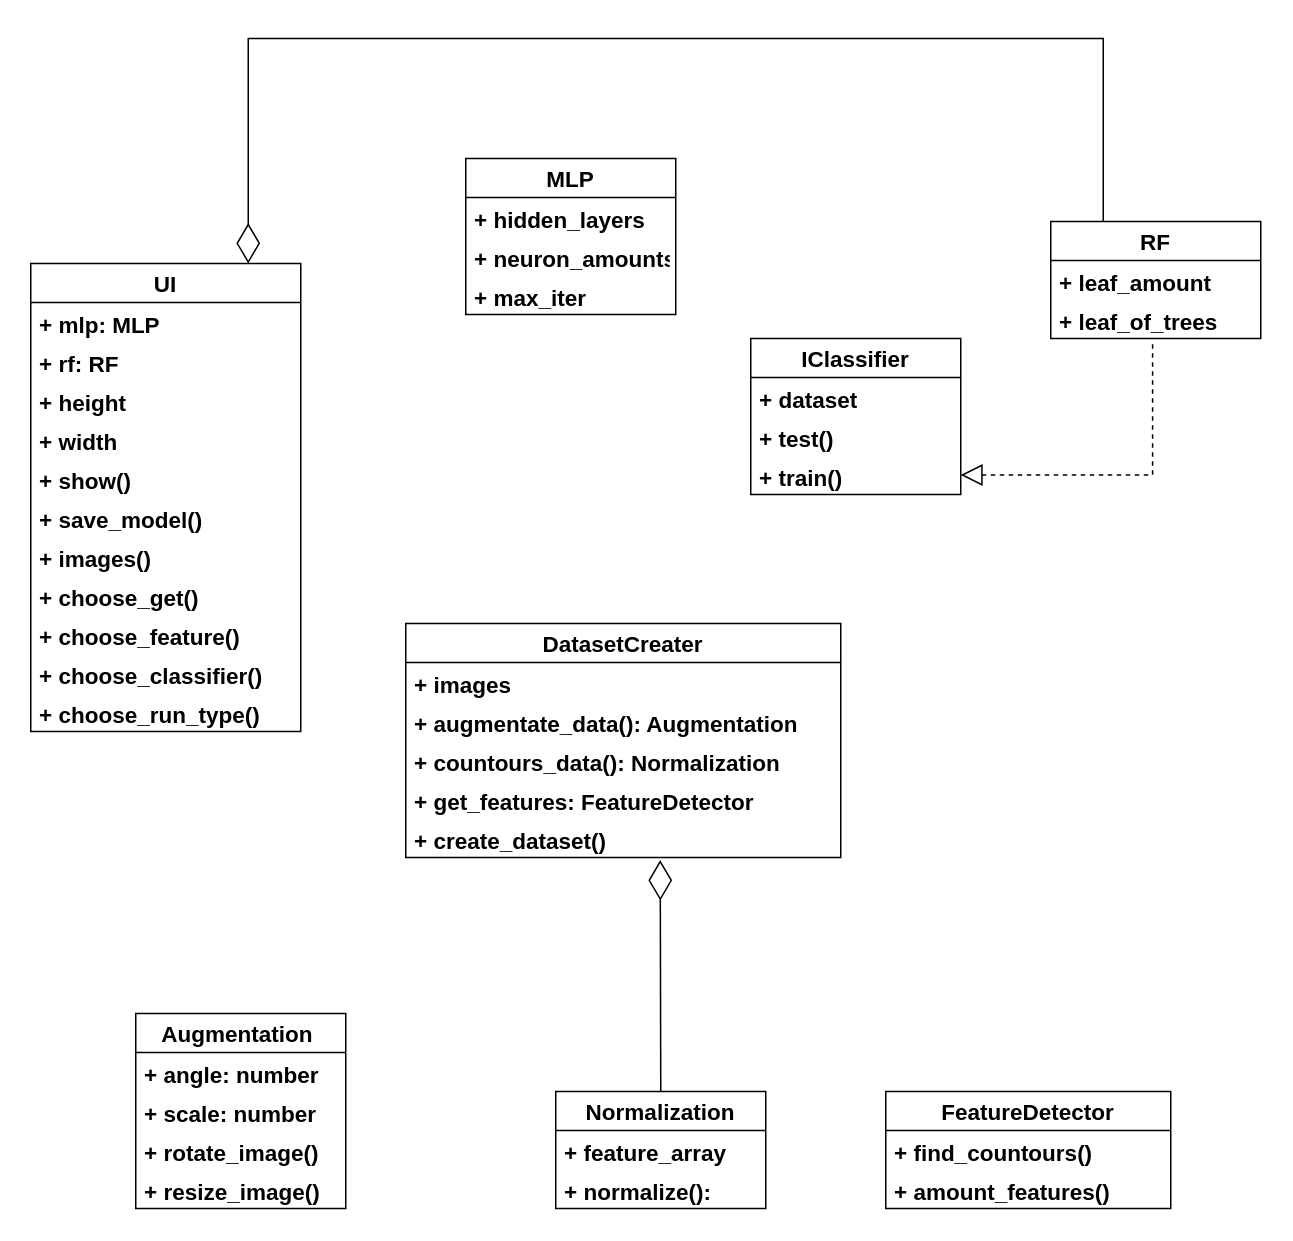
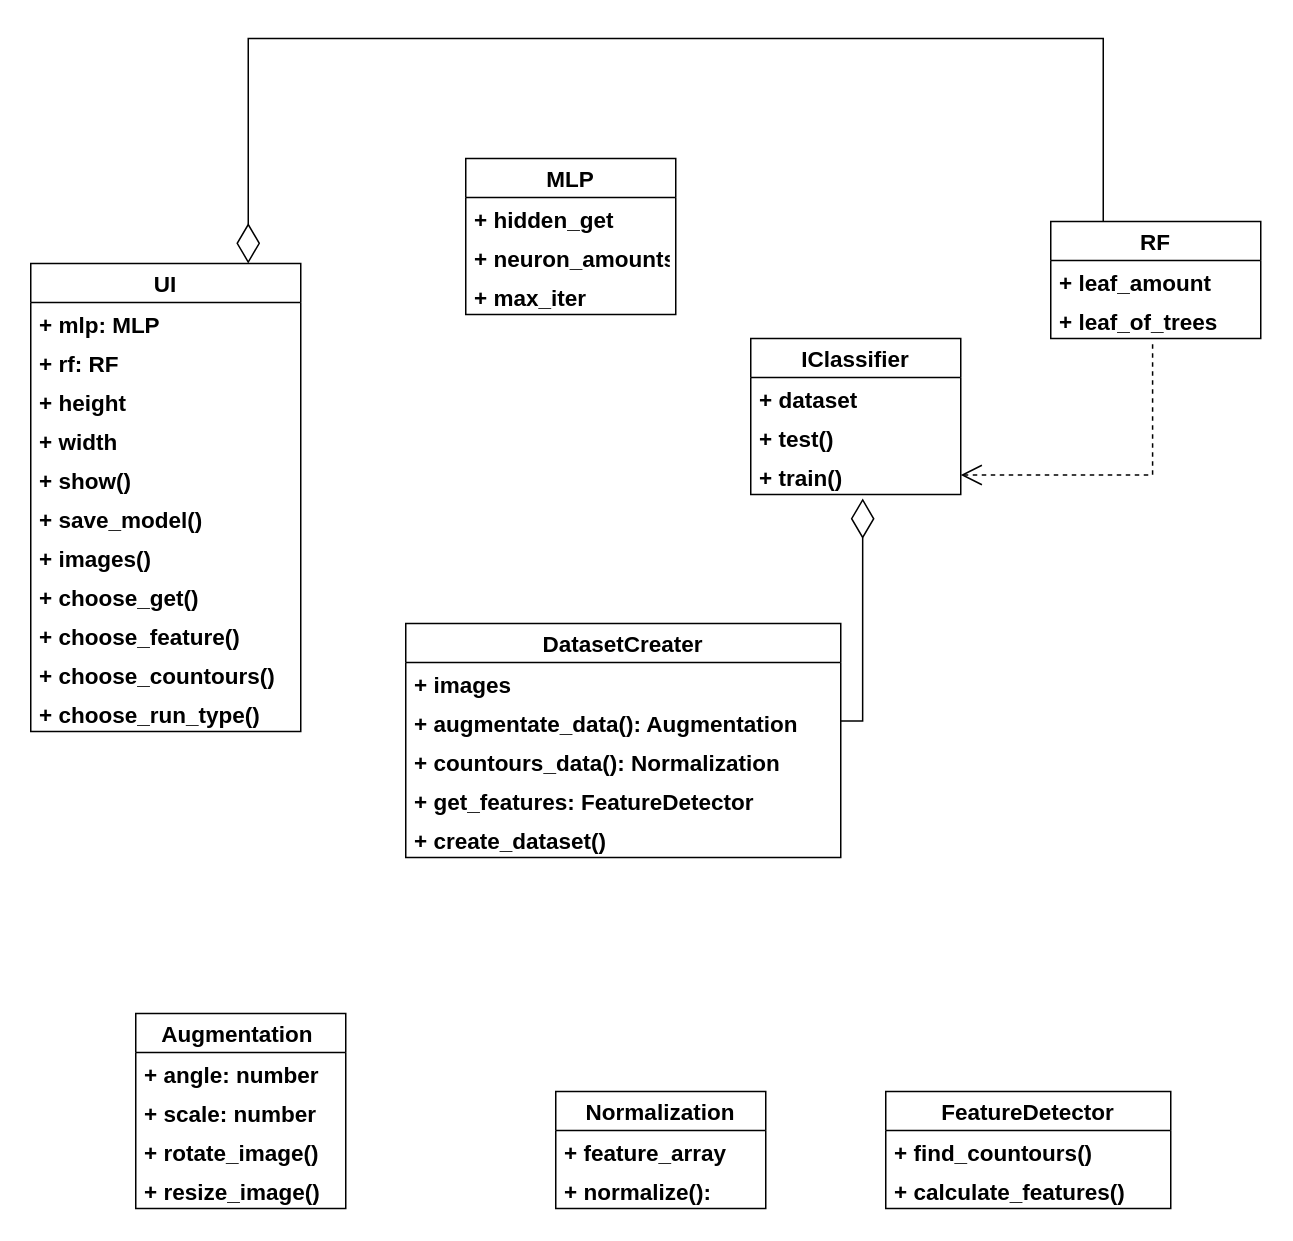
(560, 221) -> (544, 221)
(983, 475) -> (974, 475)
none -> (863, 640)
(160, 677) -> (162, 677)
(661, 994) -> none
(1011, 1193) -> (1024, 1193)
